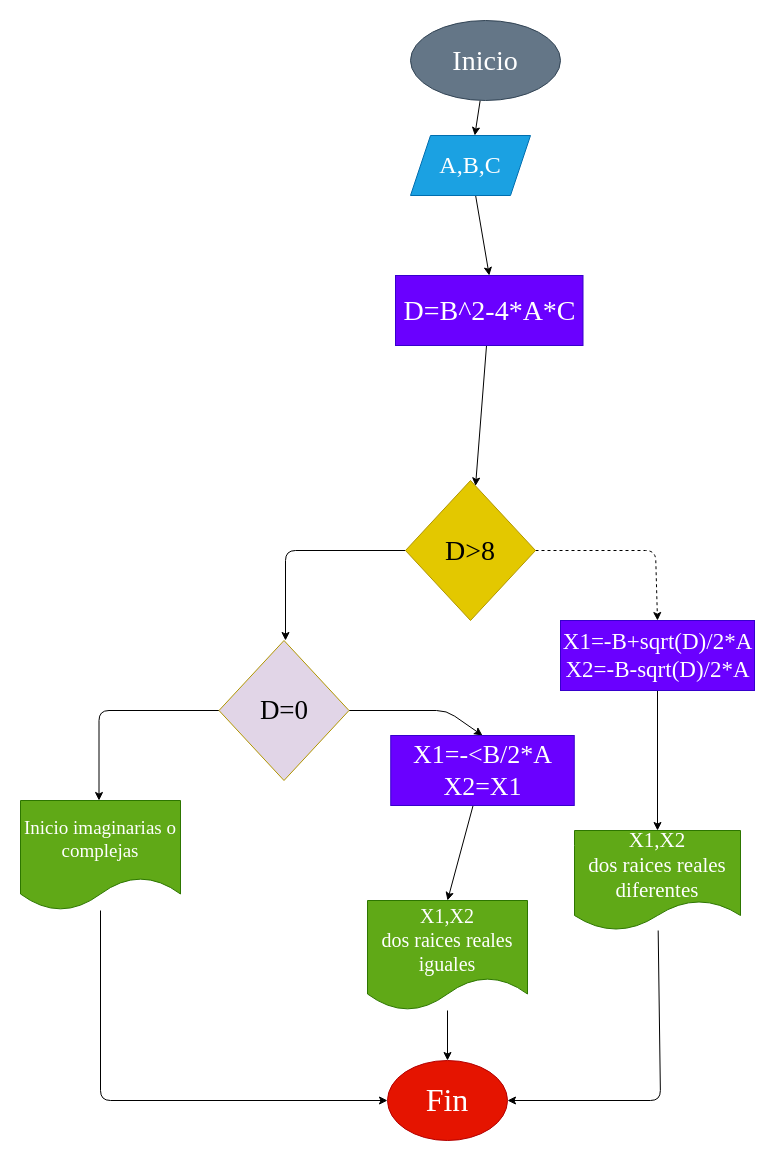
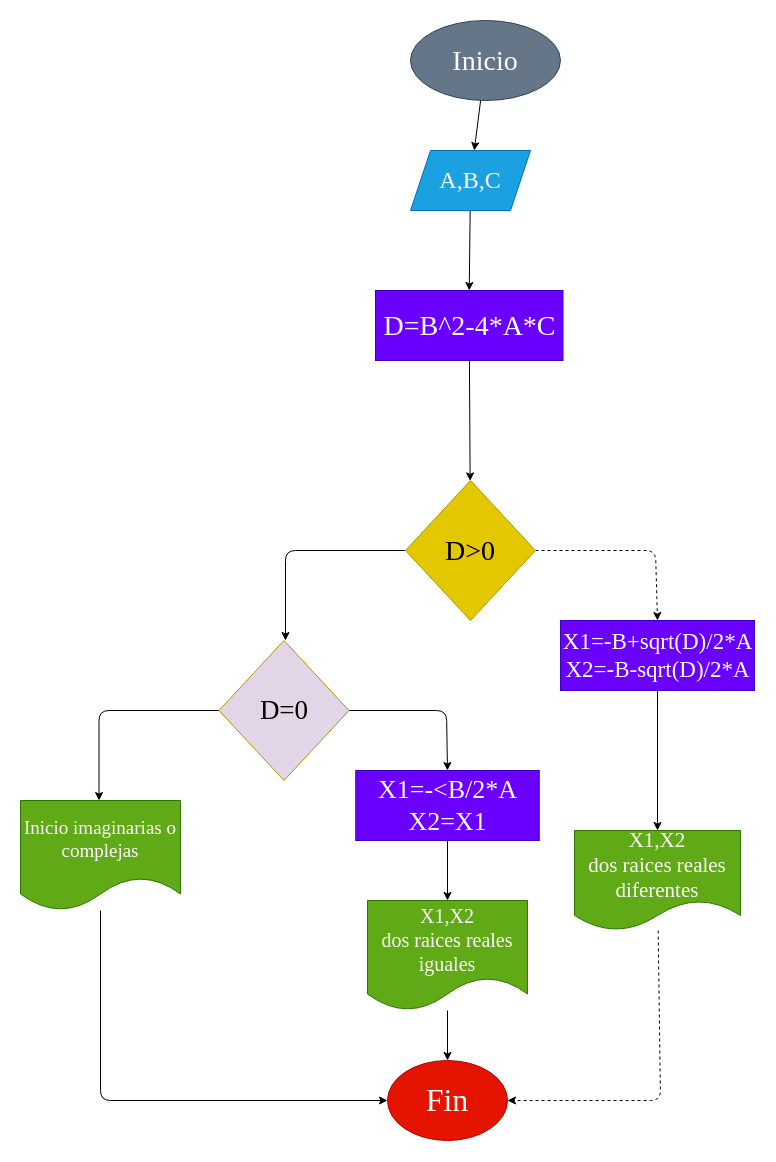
(471, 166) -> (471, 181)
(489, 311) -> (469, 326)
(471, 551) -> (471, 551)
(483, 771) -> (448, 806)
(660, 1084) -> (660, 1084)
